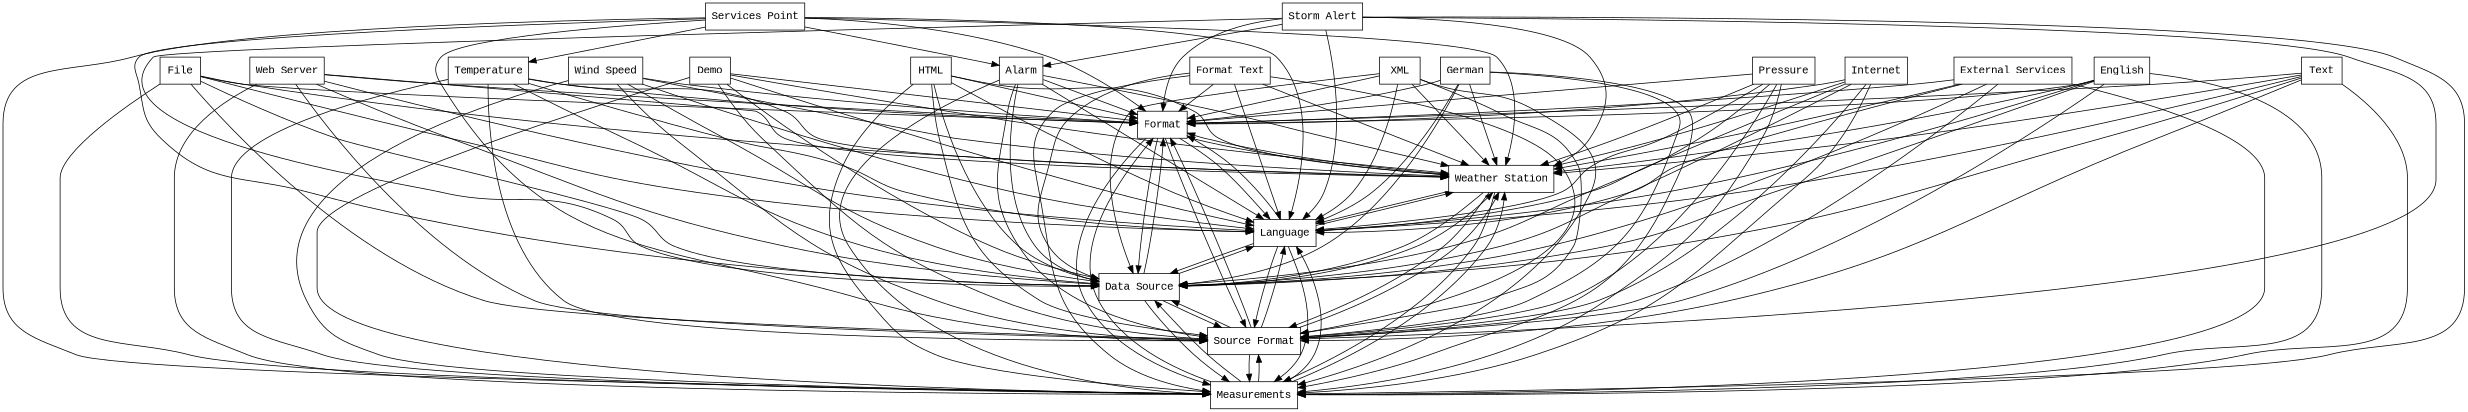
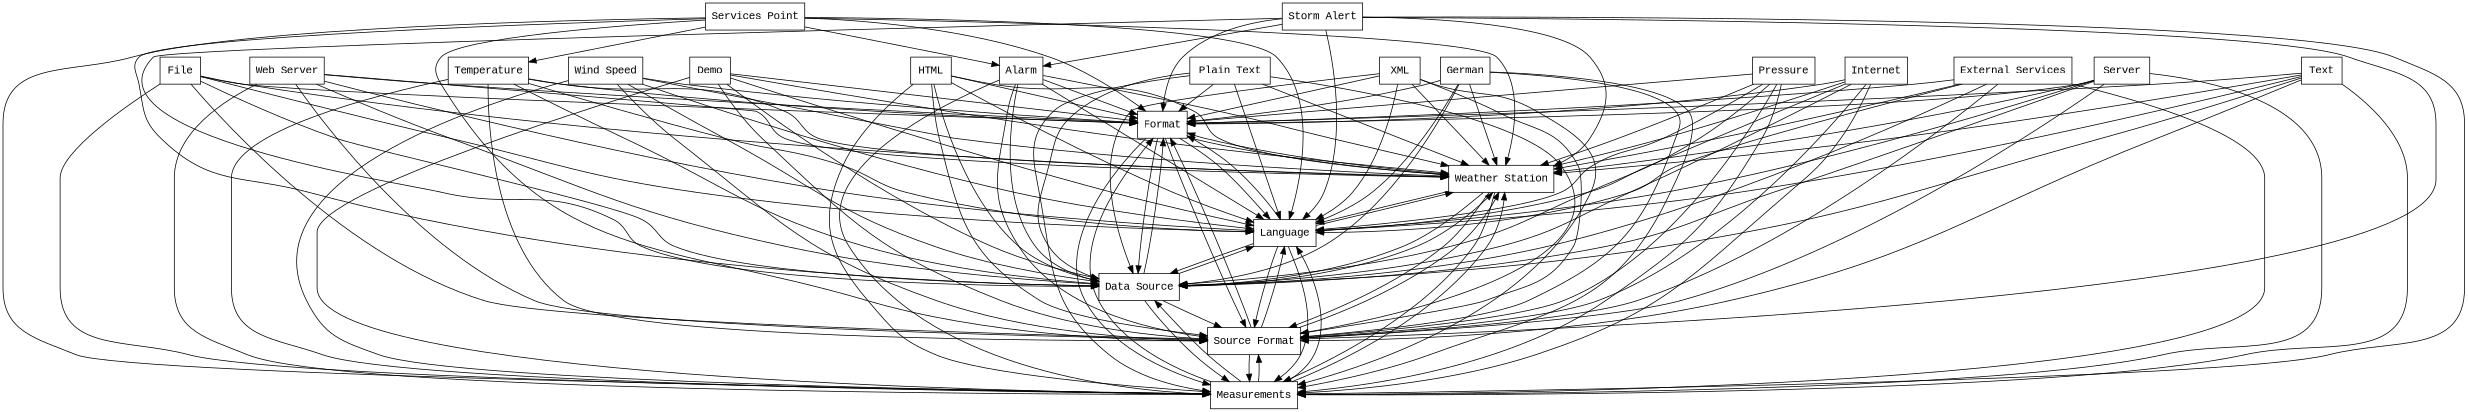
(1230, 71) -> (1230, 71)
(2122, 71) -> (2122, 71)
(1205, 315) -> none
